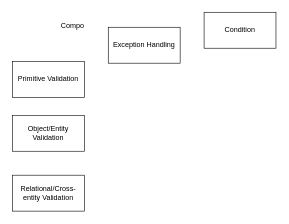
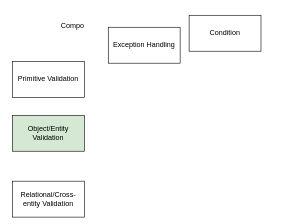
(240, 30) -> (225, 33)
(48, 134) -> (48, 134)
(48, 194) -> (48, 200)
